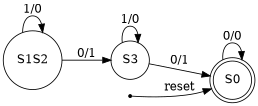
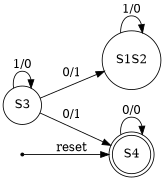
(82, 60) -> (68, 86)
(232, 80) -> (132, 155)
